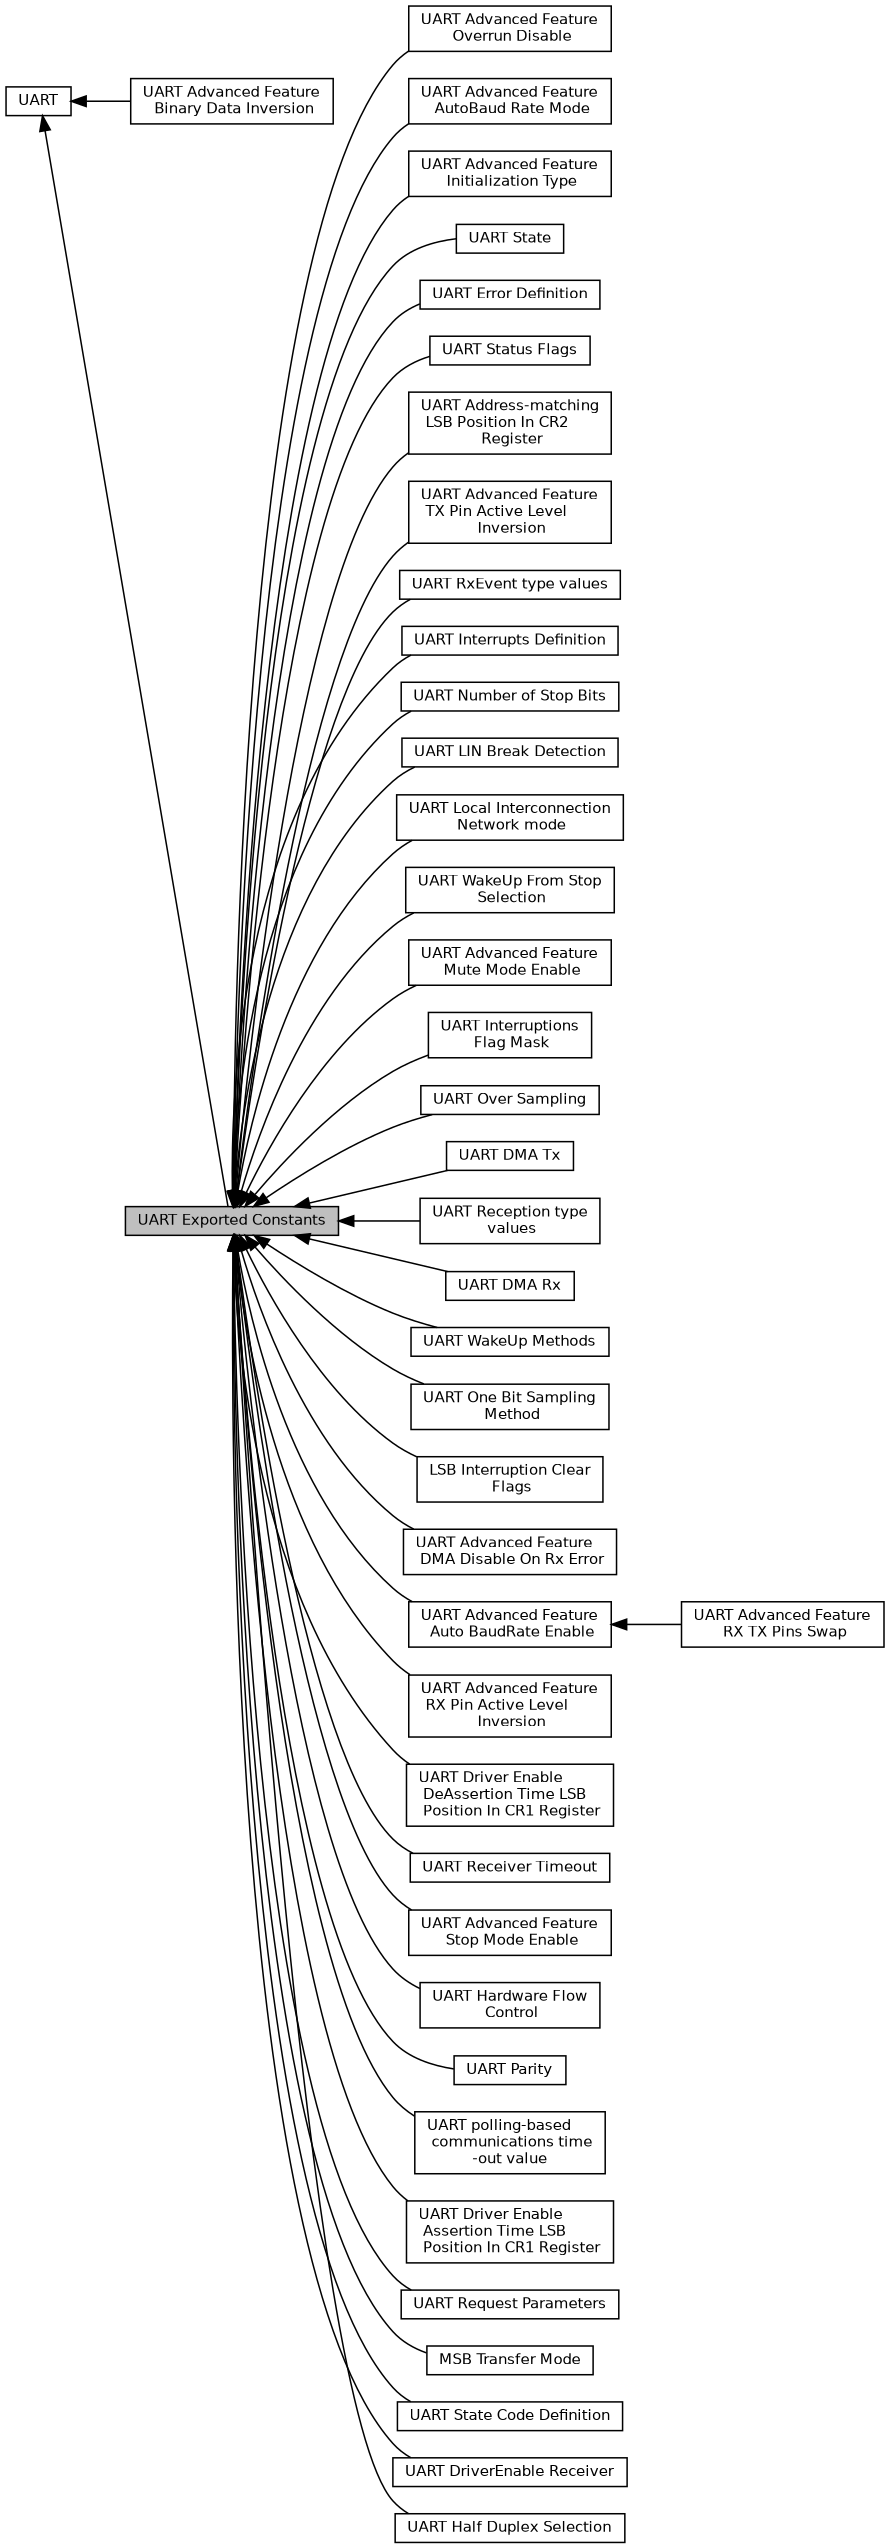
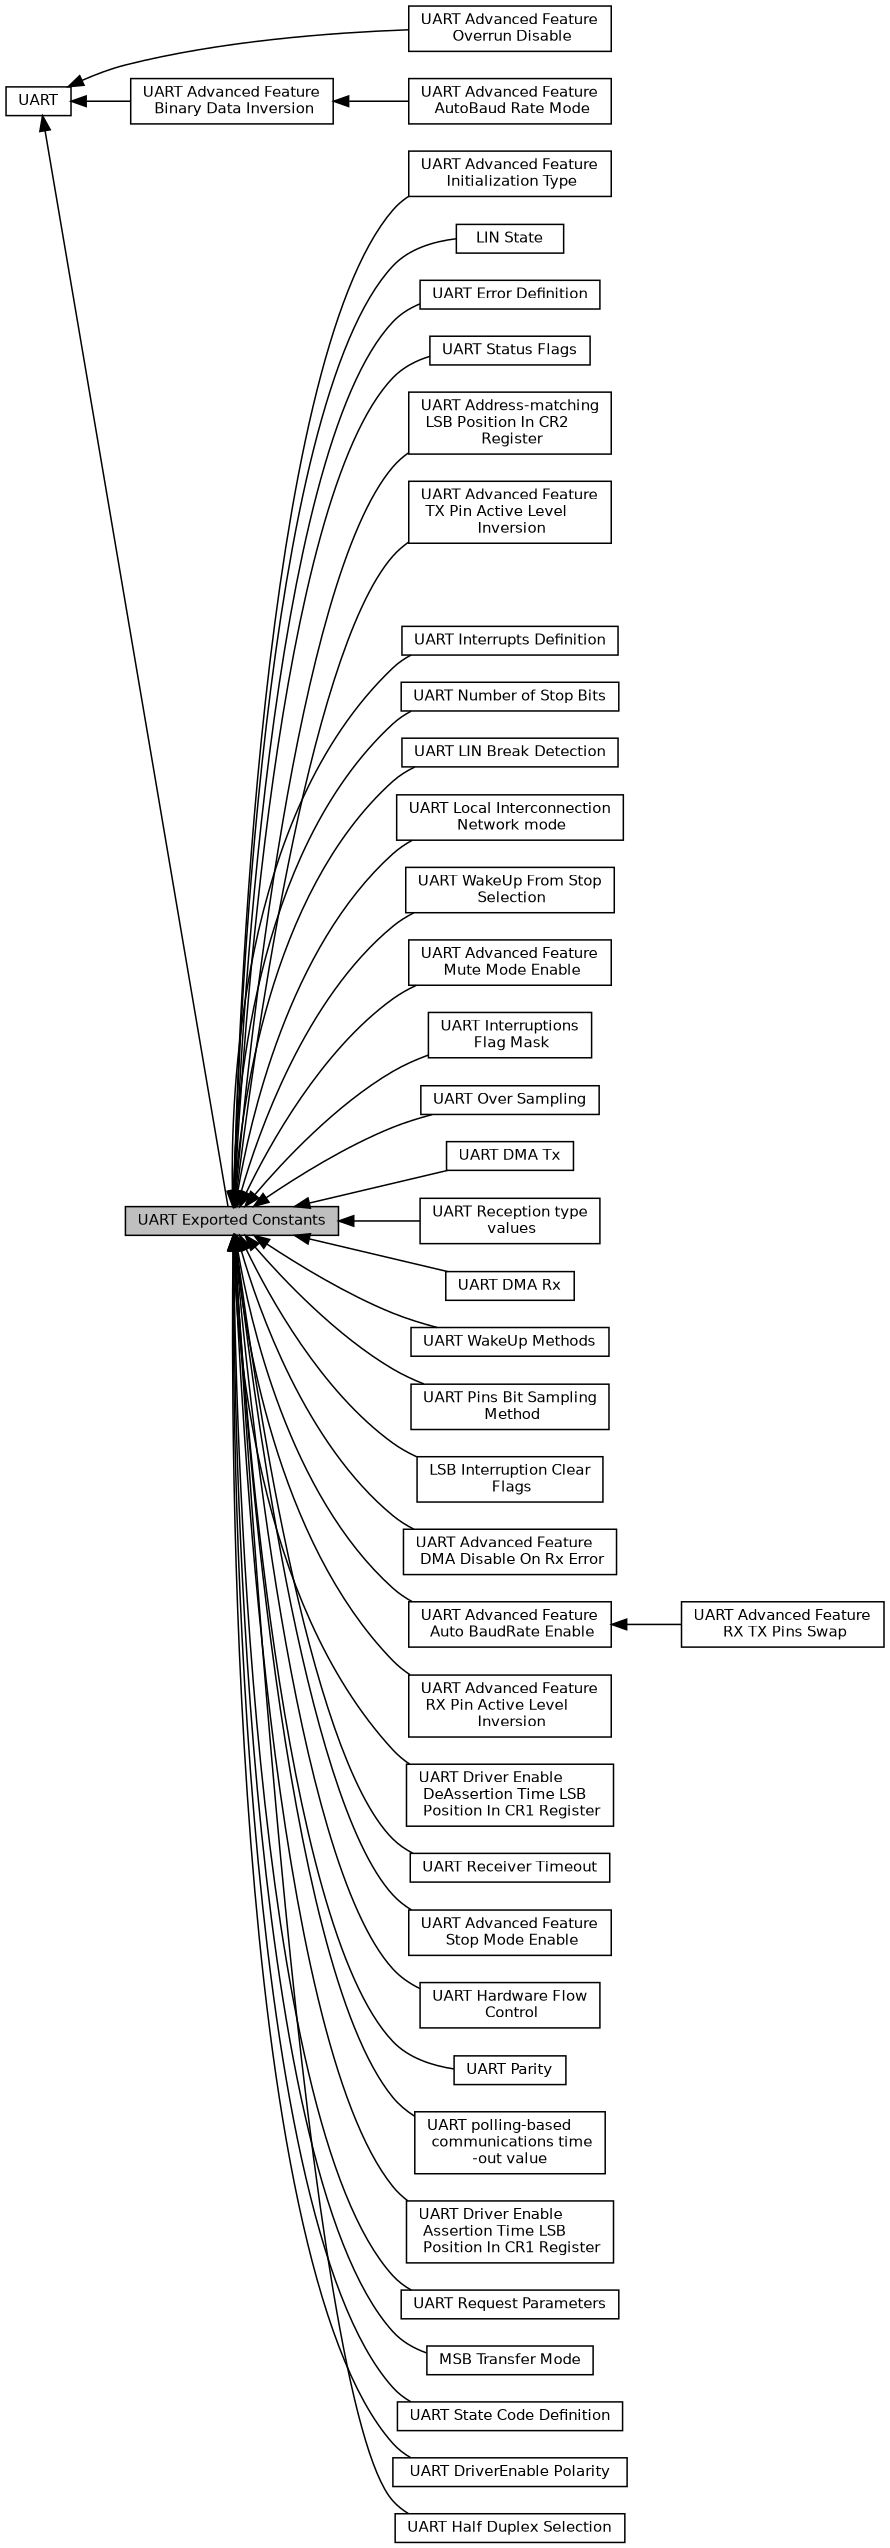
(510, 239) -> (510, 239)
(270, 520) -> (243, 43)
(277, 535) -> (379, 101)
(510, 585) -> none
(510, 1407) -> (510, 1407)
(510, 2472) -> (510, 2472)
